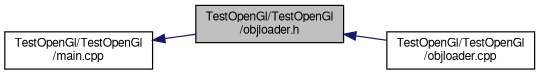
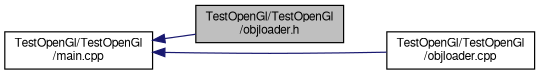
(371, 38) -> (276, 53)
